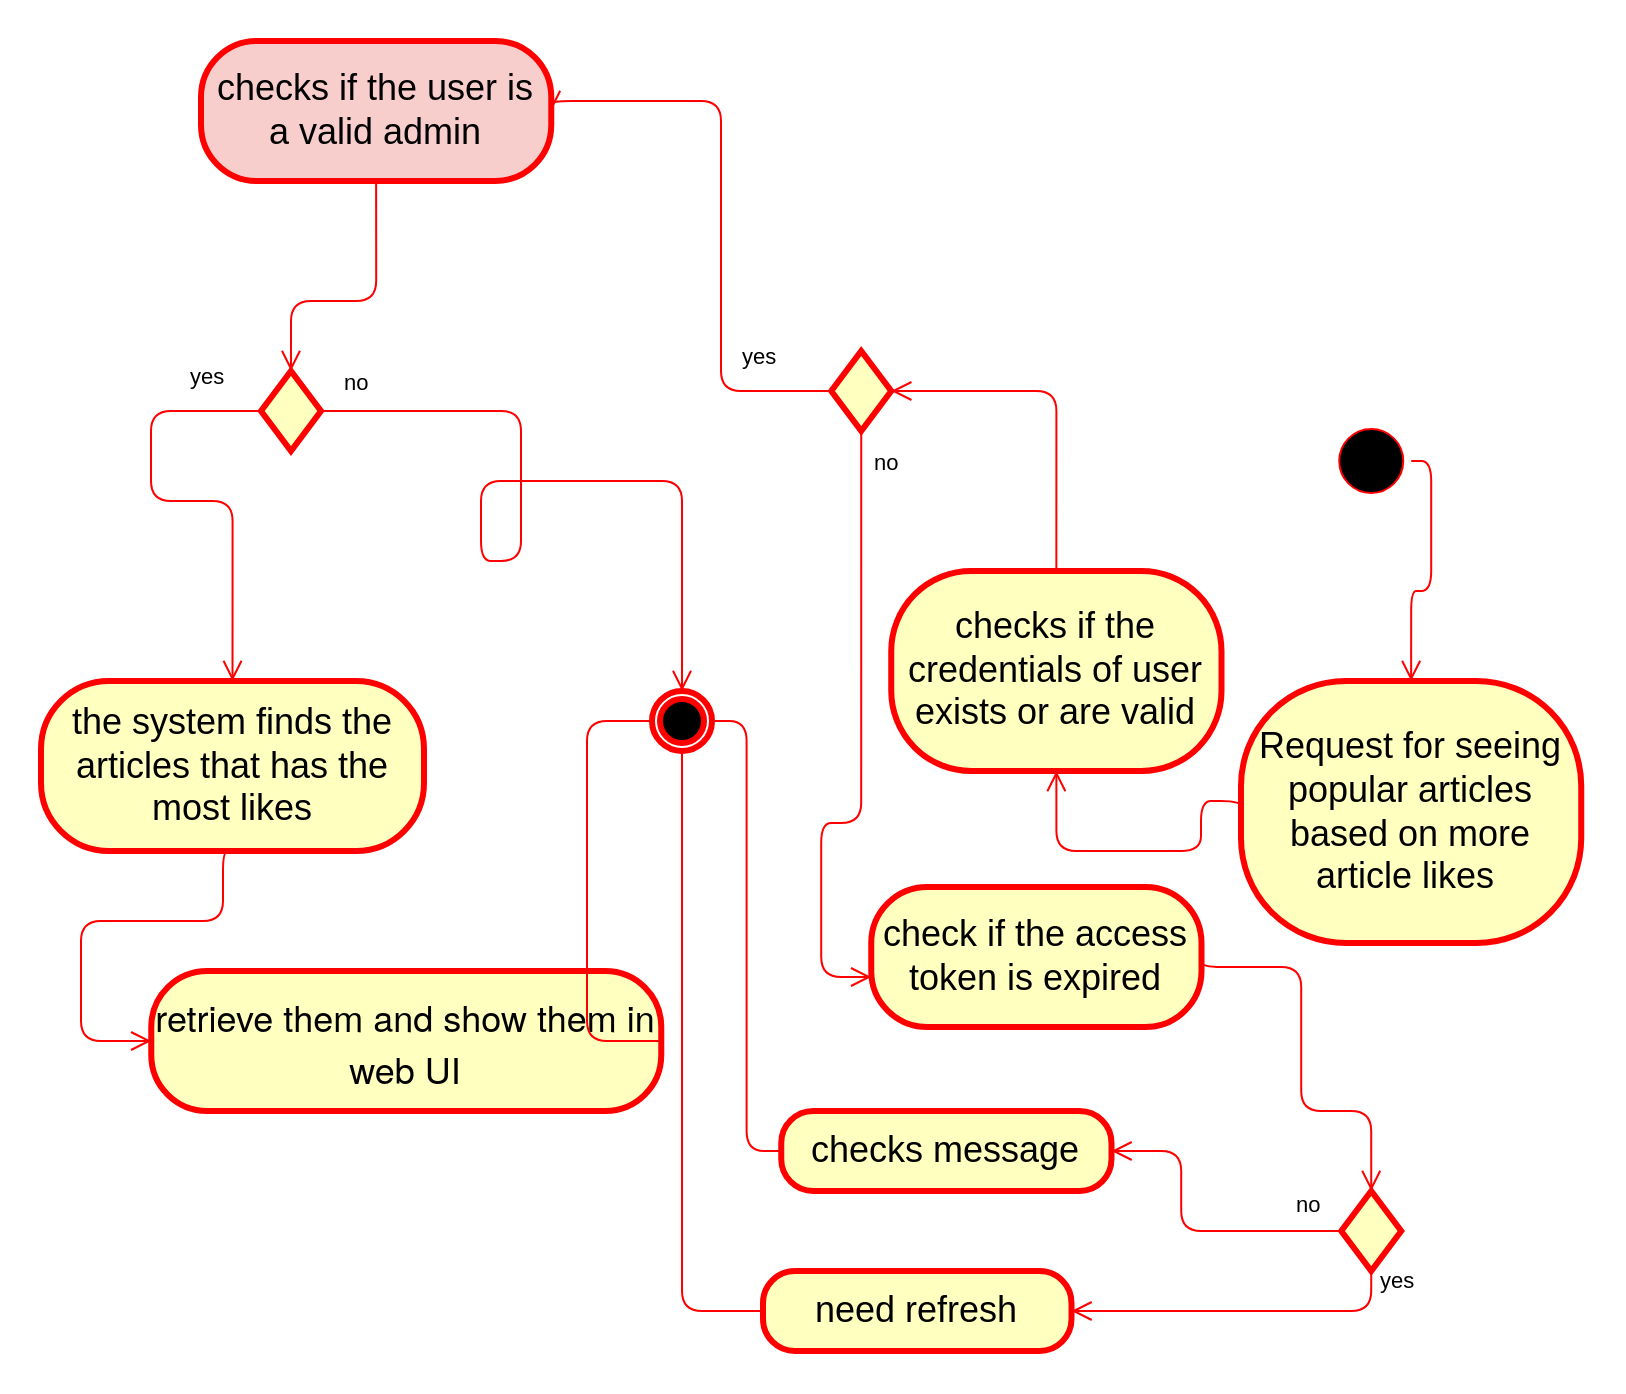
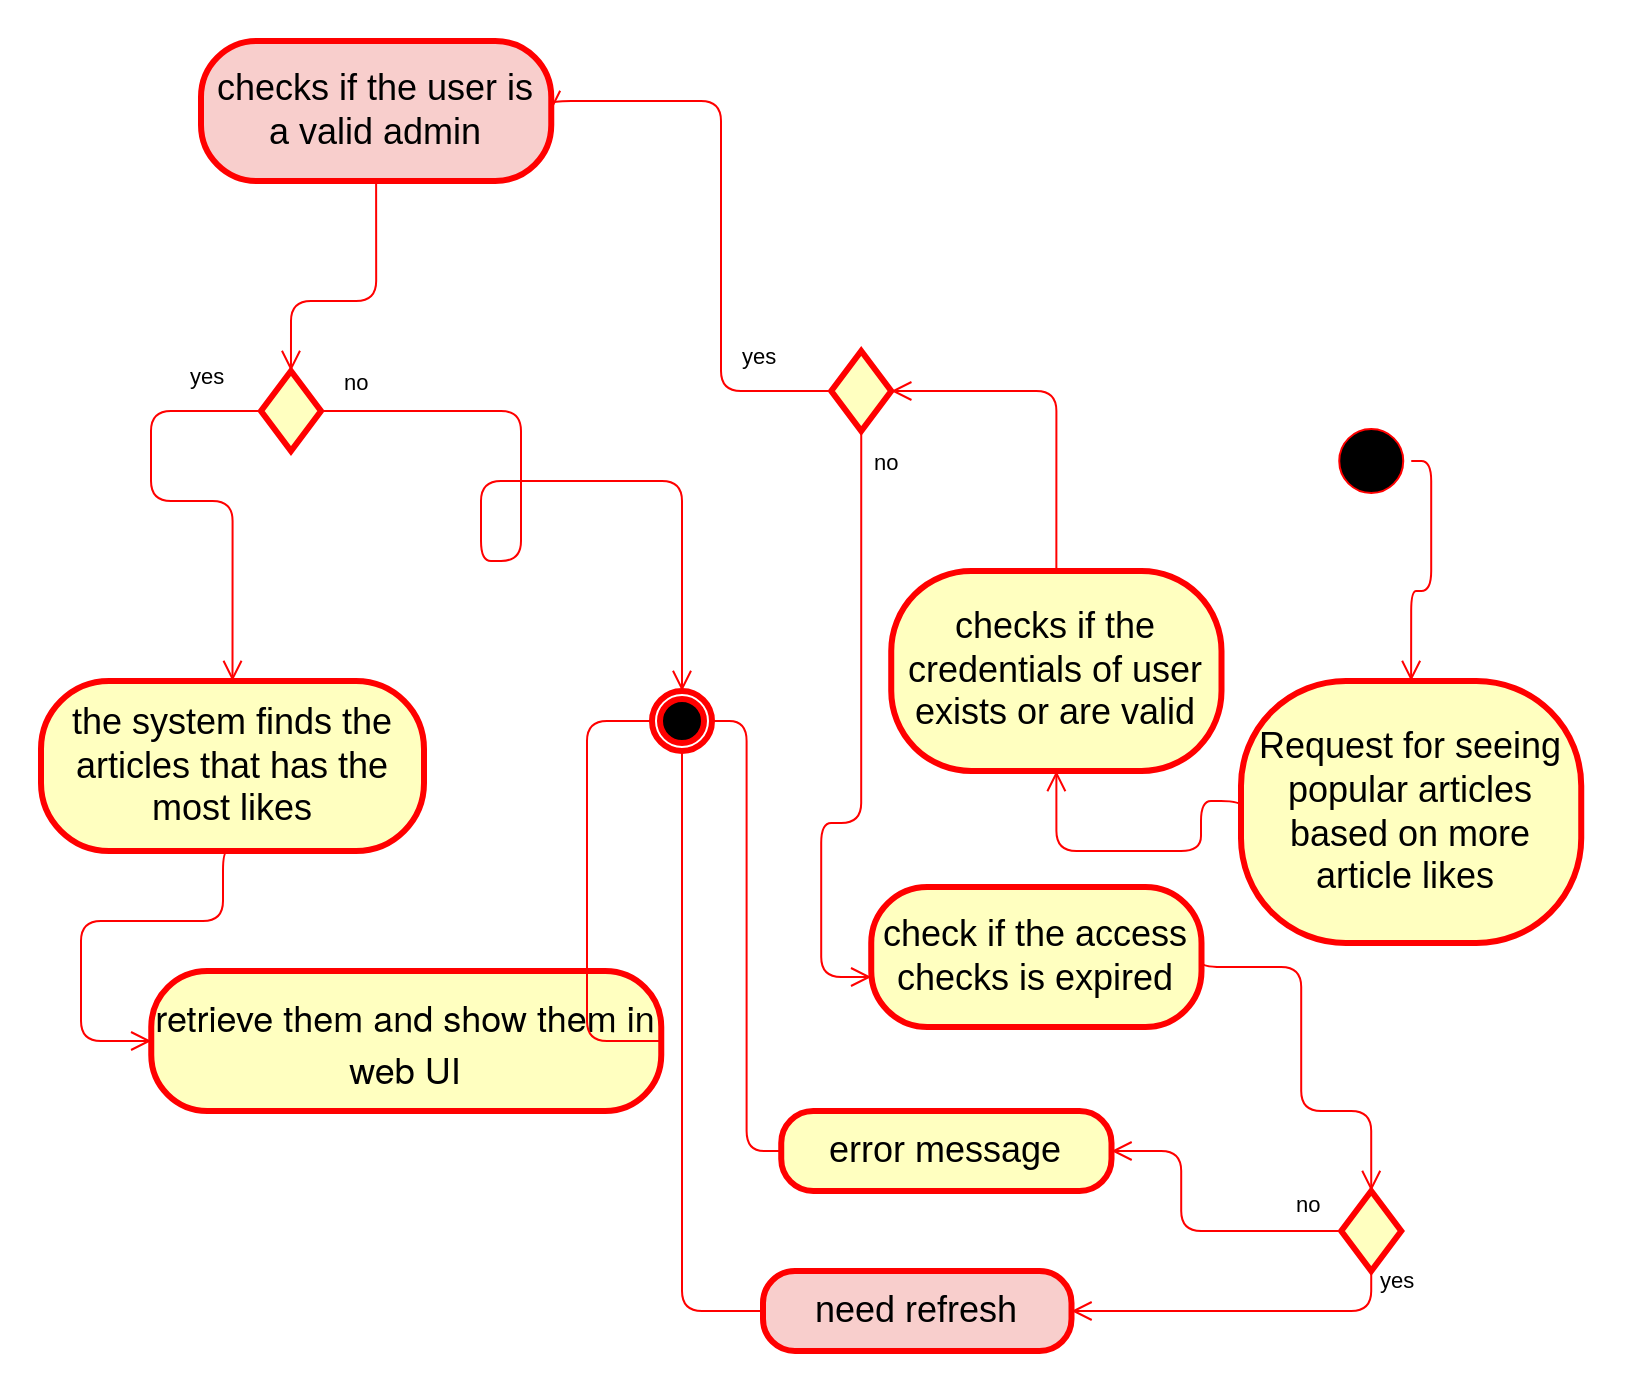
(1036, 957) -> (1036, 957)
(946, 1151) -> (946, 1151)
(917, 1311) -> (917, 1311)
